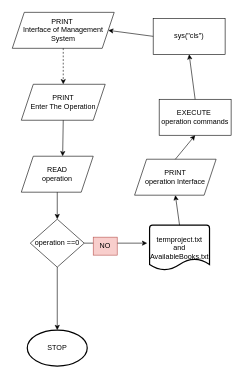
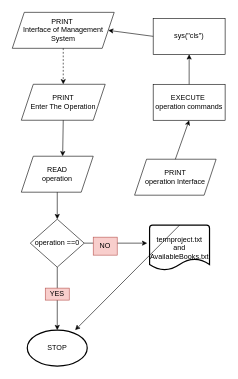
(195, 117) -> (189, 102)
(178, 210) -> (121, 284)
none -> (57, 294)
